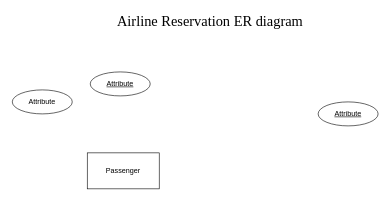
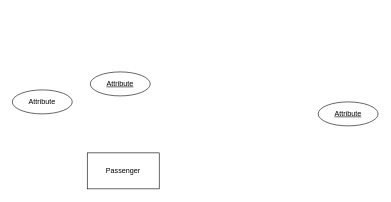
(210, 21) -> none
